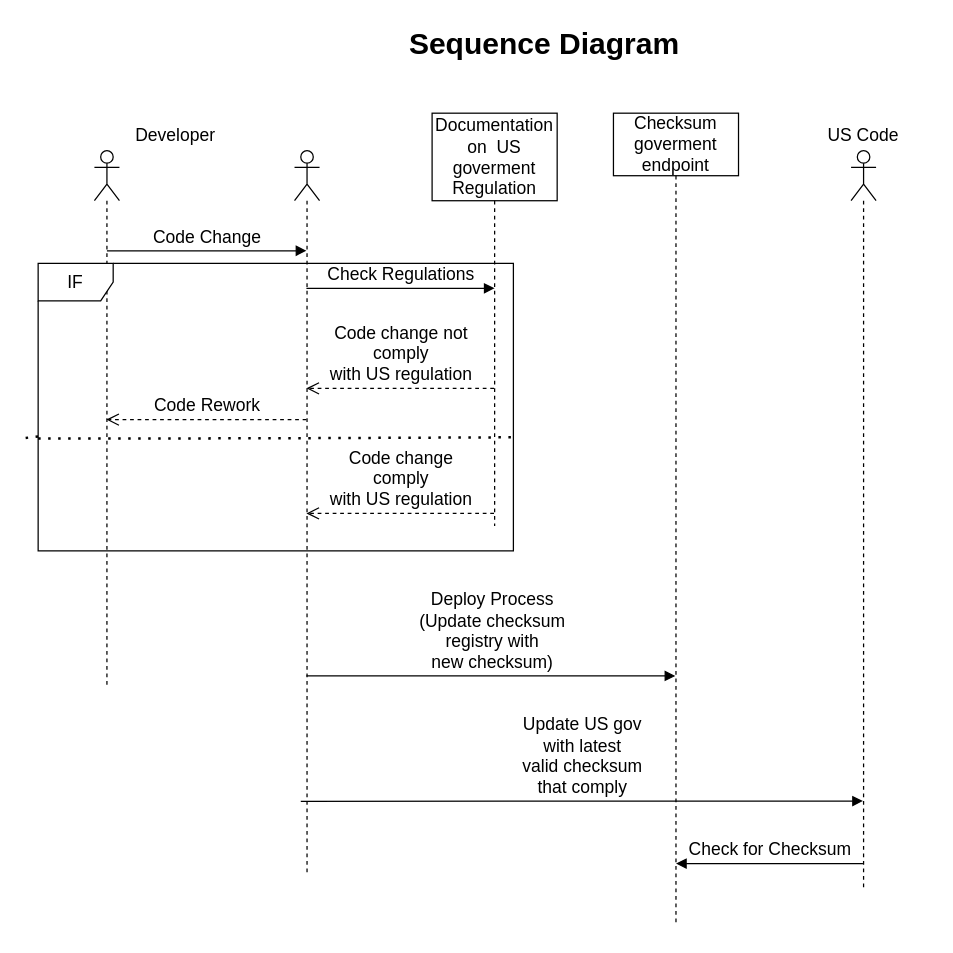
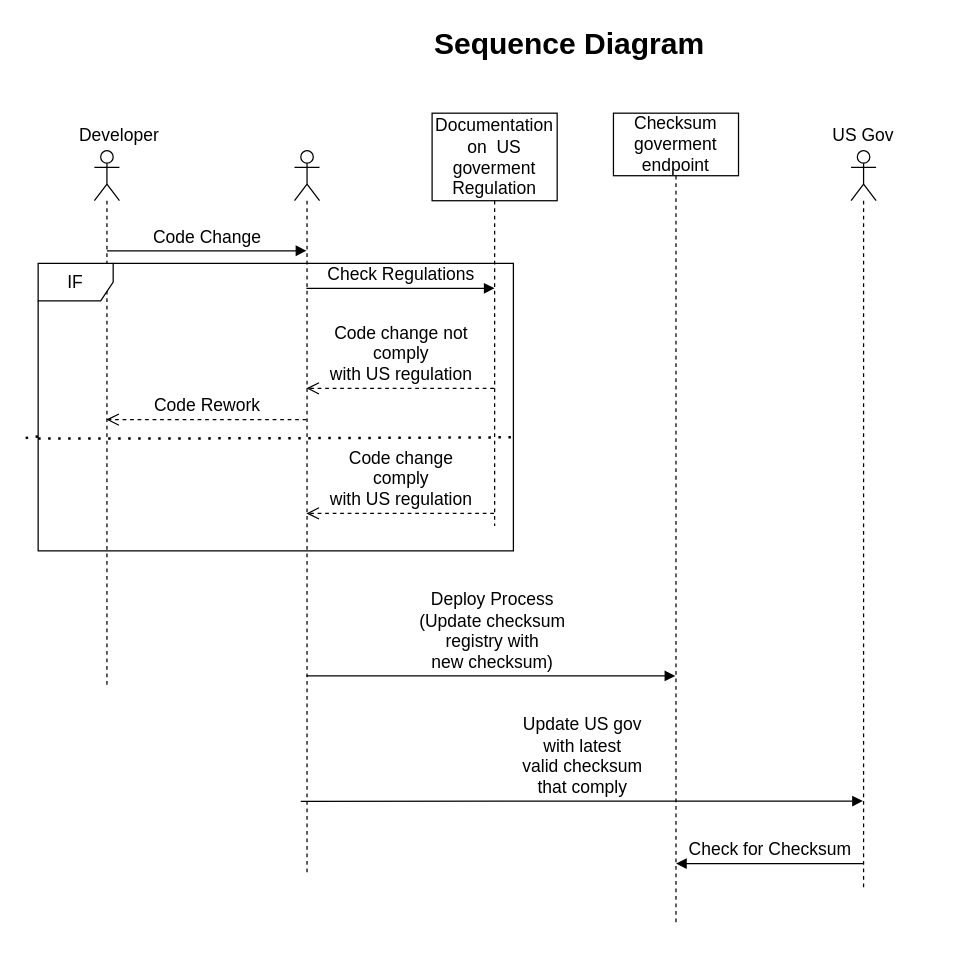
(544, 44) -> (569, 44)
(176, 132) -> (119, 132)
(863, 132) -> (863, 132)
